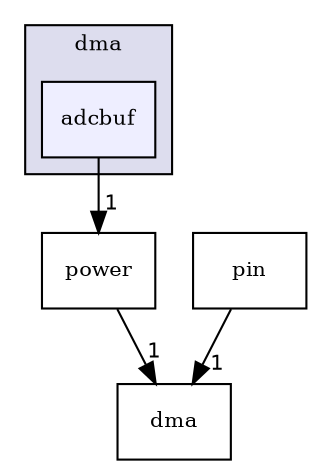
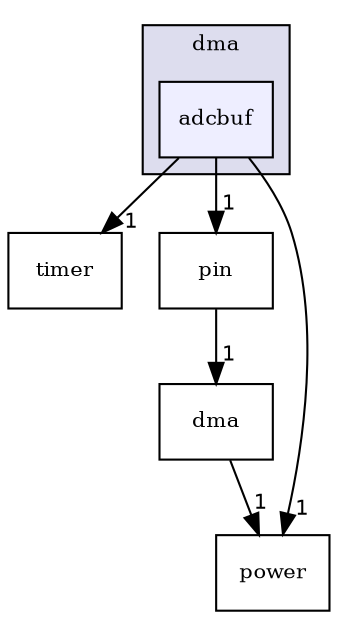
none -> (216, 188)
none -> (65, 271)
(132, 337) -> (241, 488)
